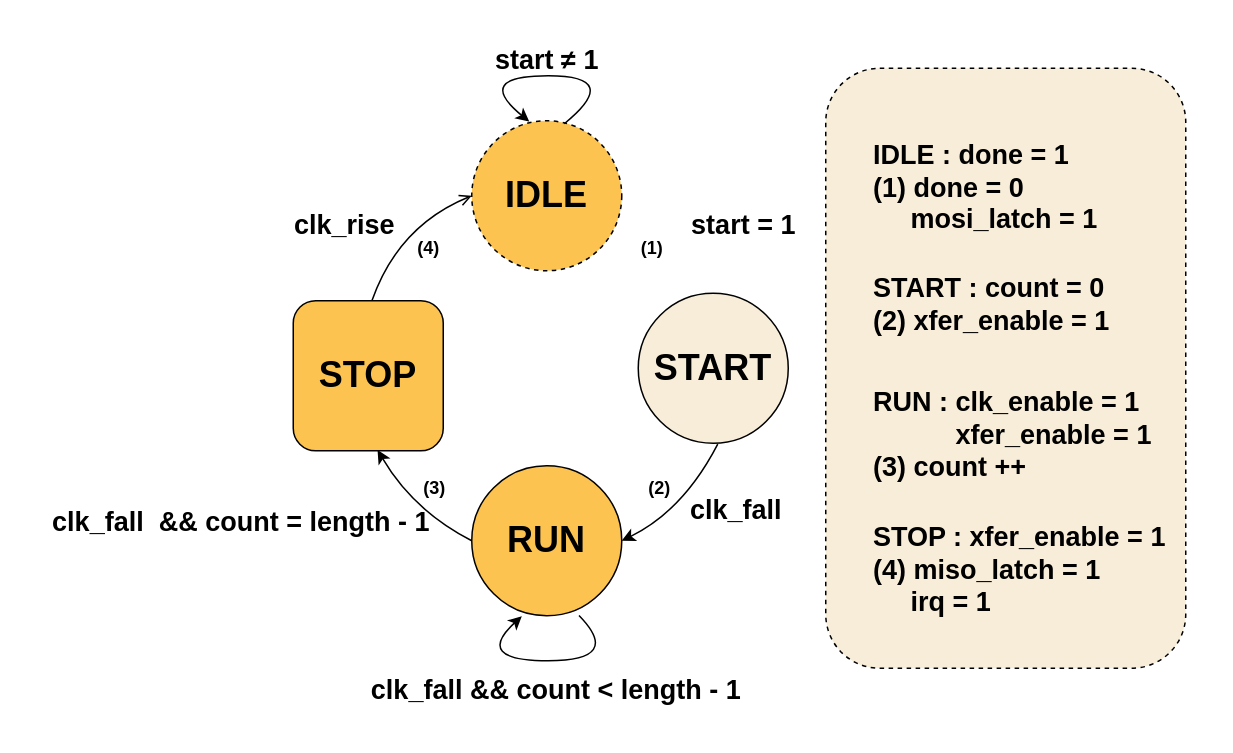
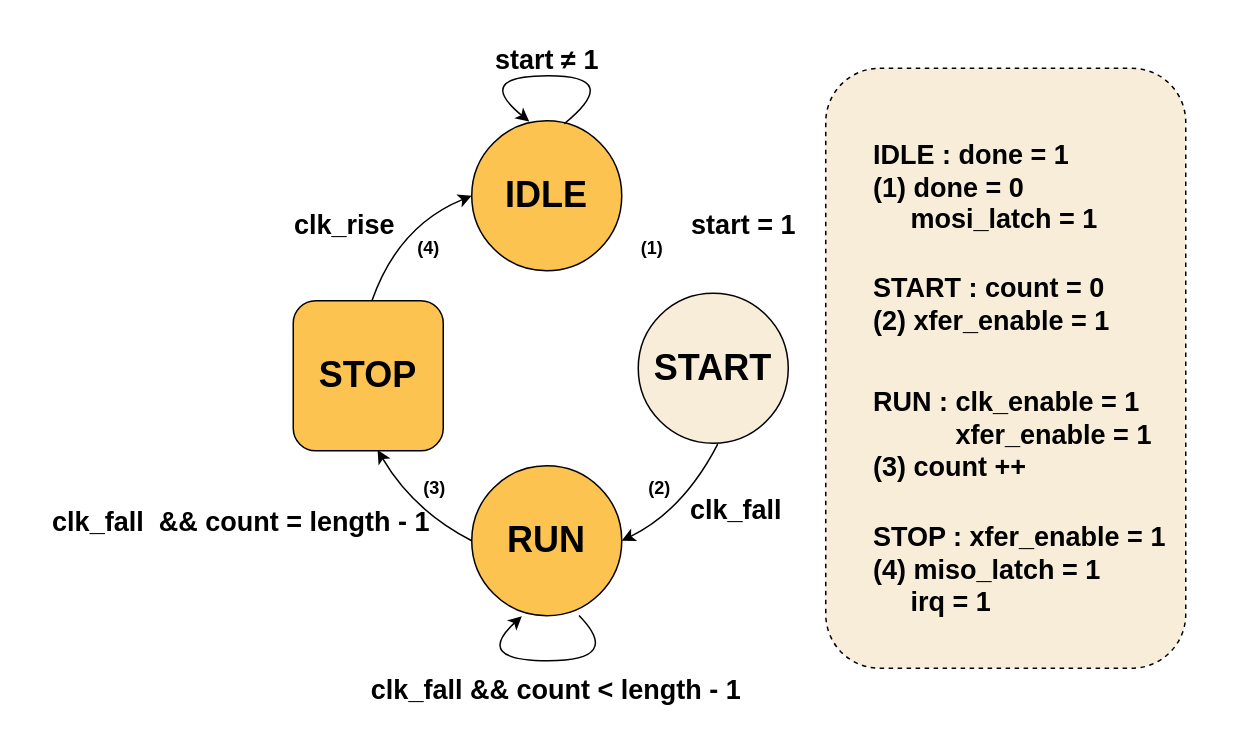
(547, 196) -> (547, 196)
(427, 221) -> (424, 222)
